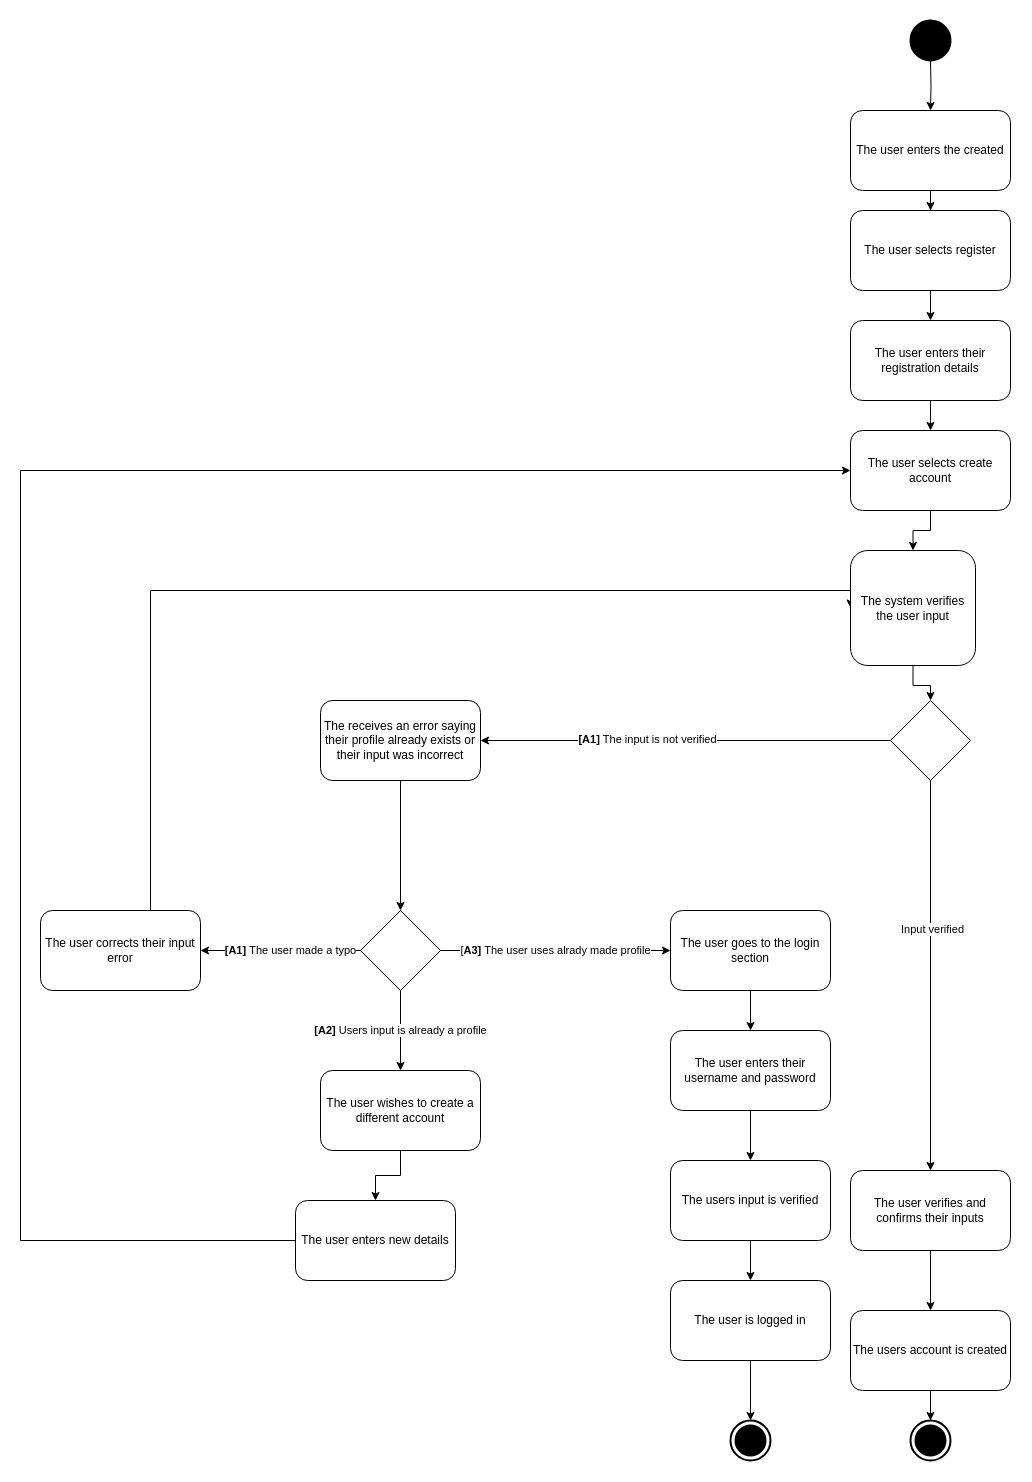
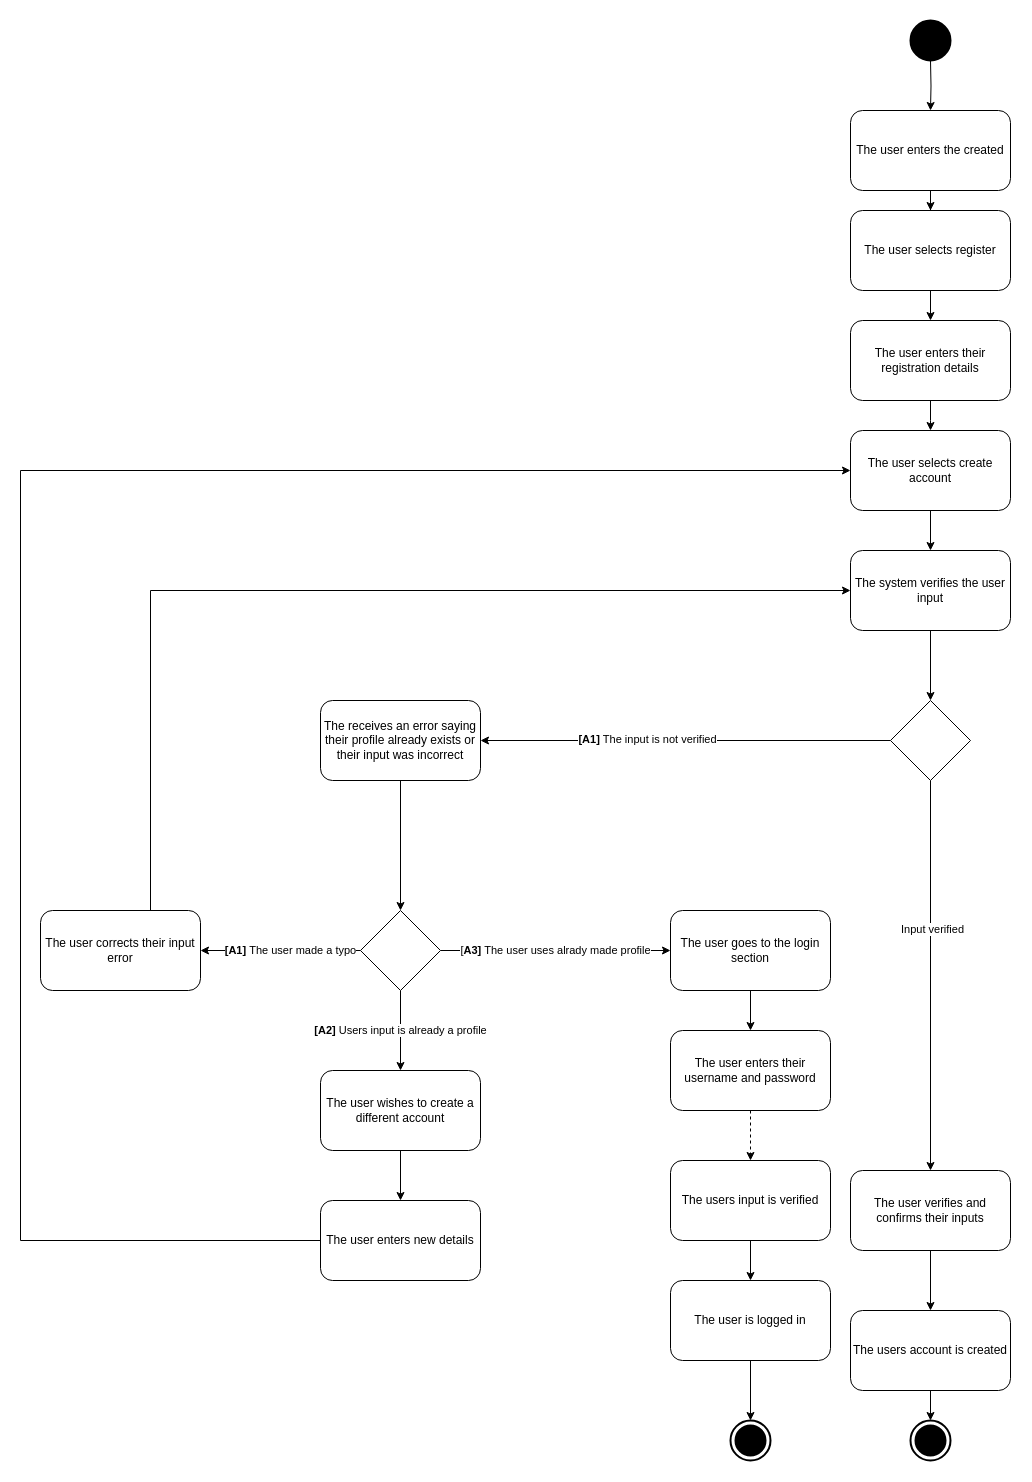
(913, 608) -> (931, 591)
(751, 1133) -> (751, 1133)
(376, 1241) -> (401, 1241)
